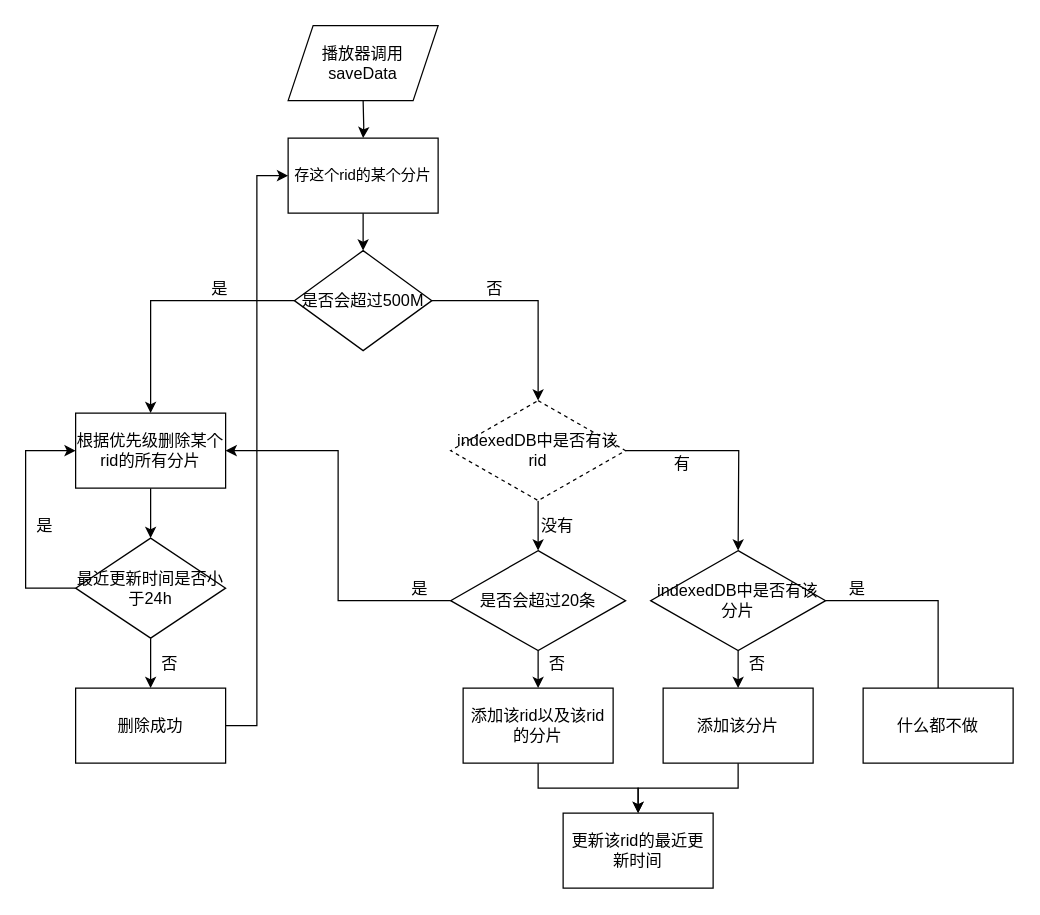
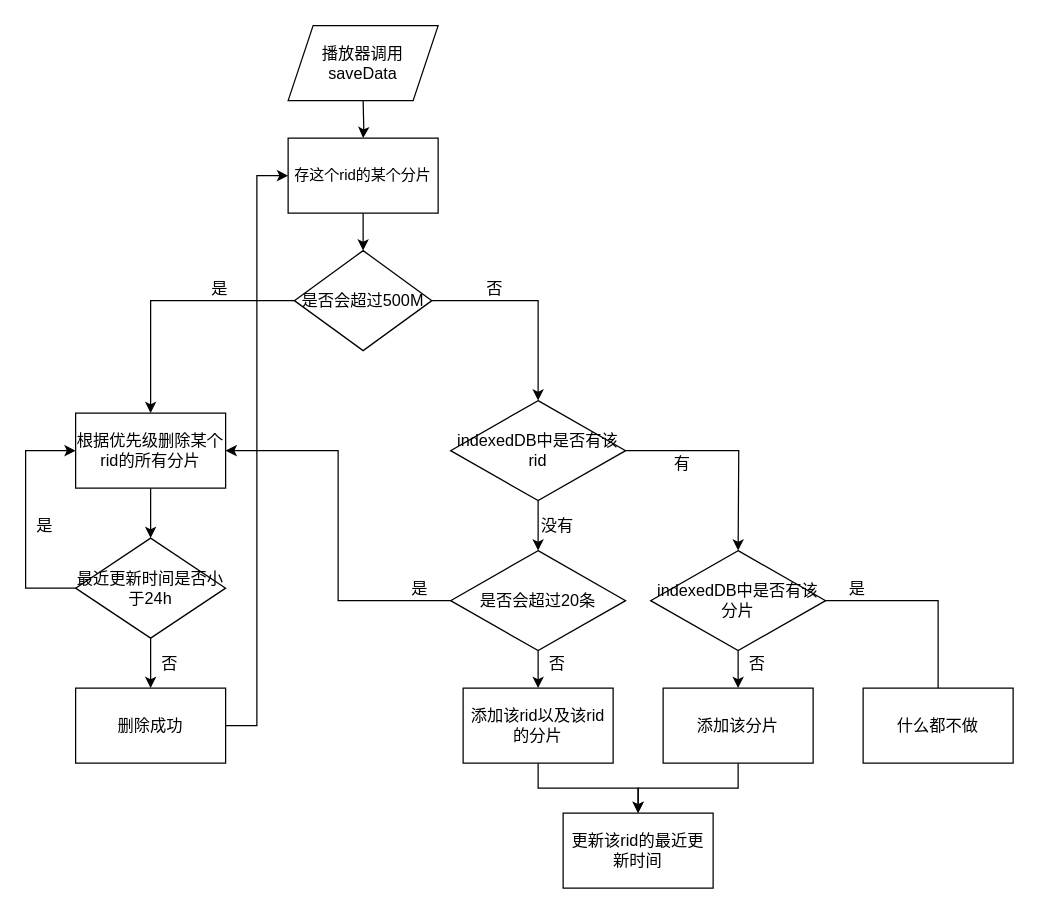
(538, 451) -> (538, 451)
